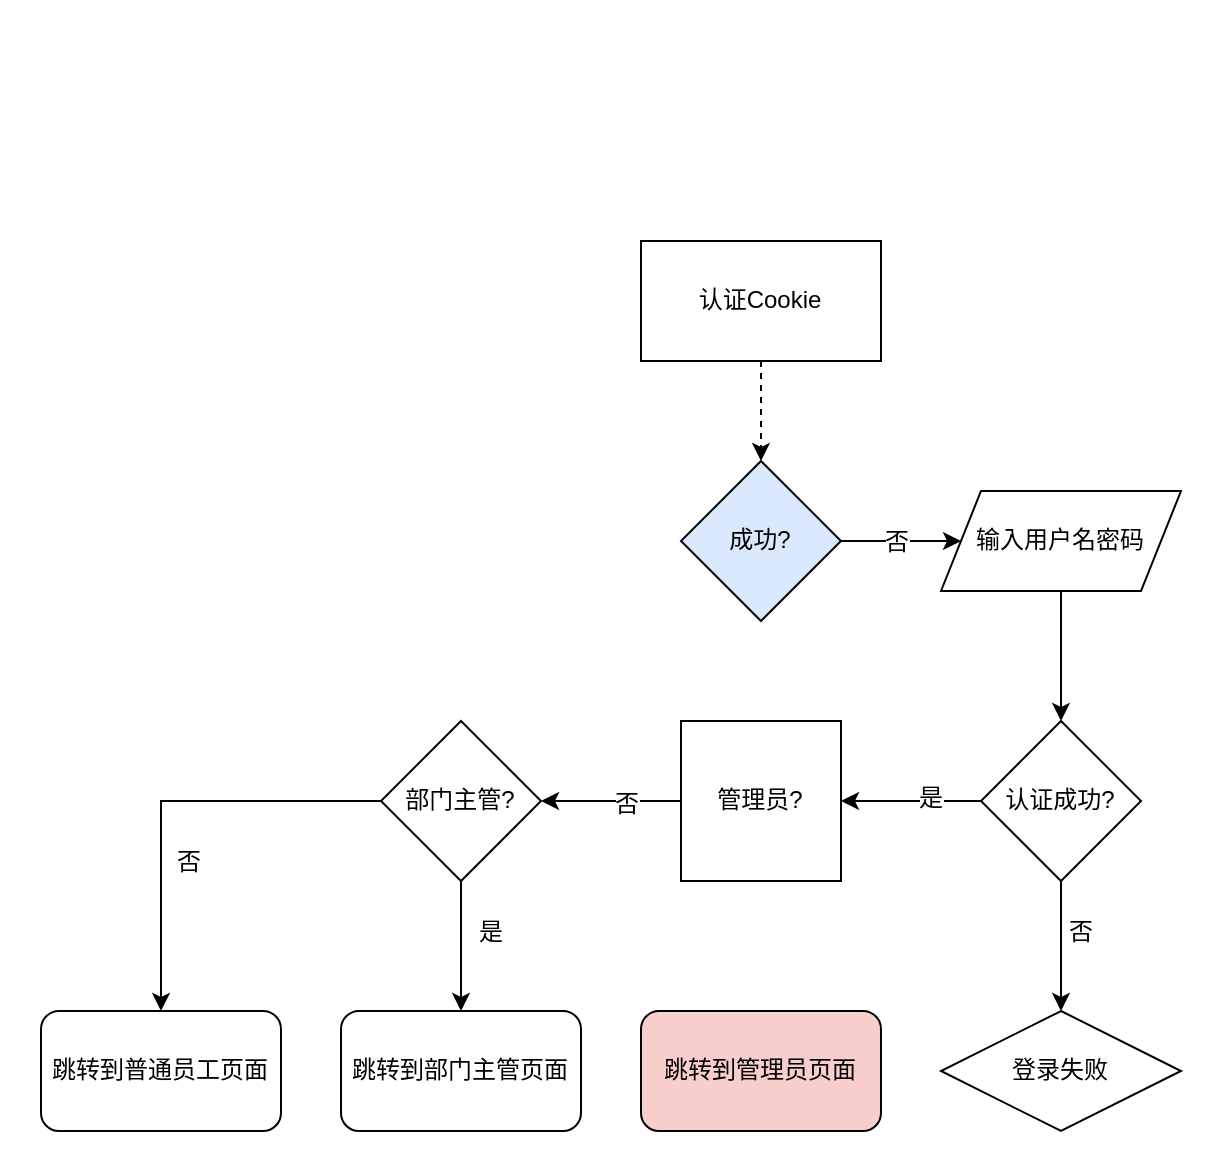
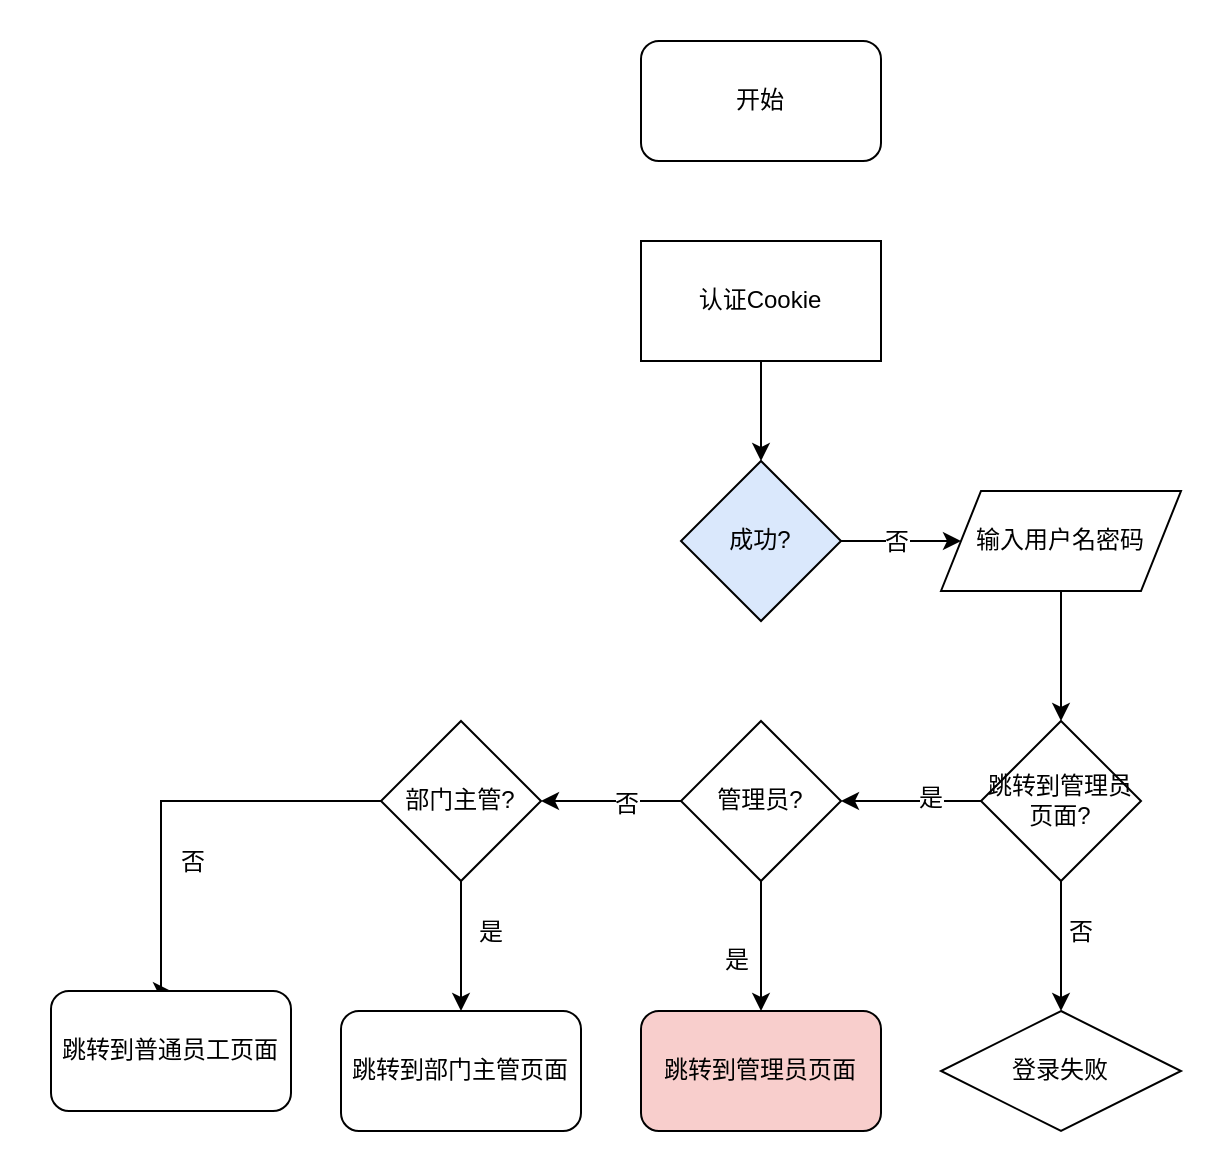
none -> (761, 101)
(761, 405) -> (761, 405)
(761, 801) -> (761, 801)
(1061, 801) -> (1061, 801)
none -> (761, 939)
(161, 1071) -> (171, 1051)
